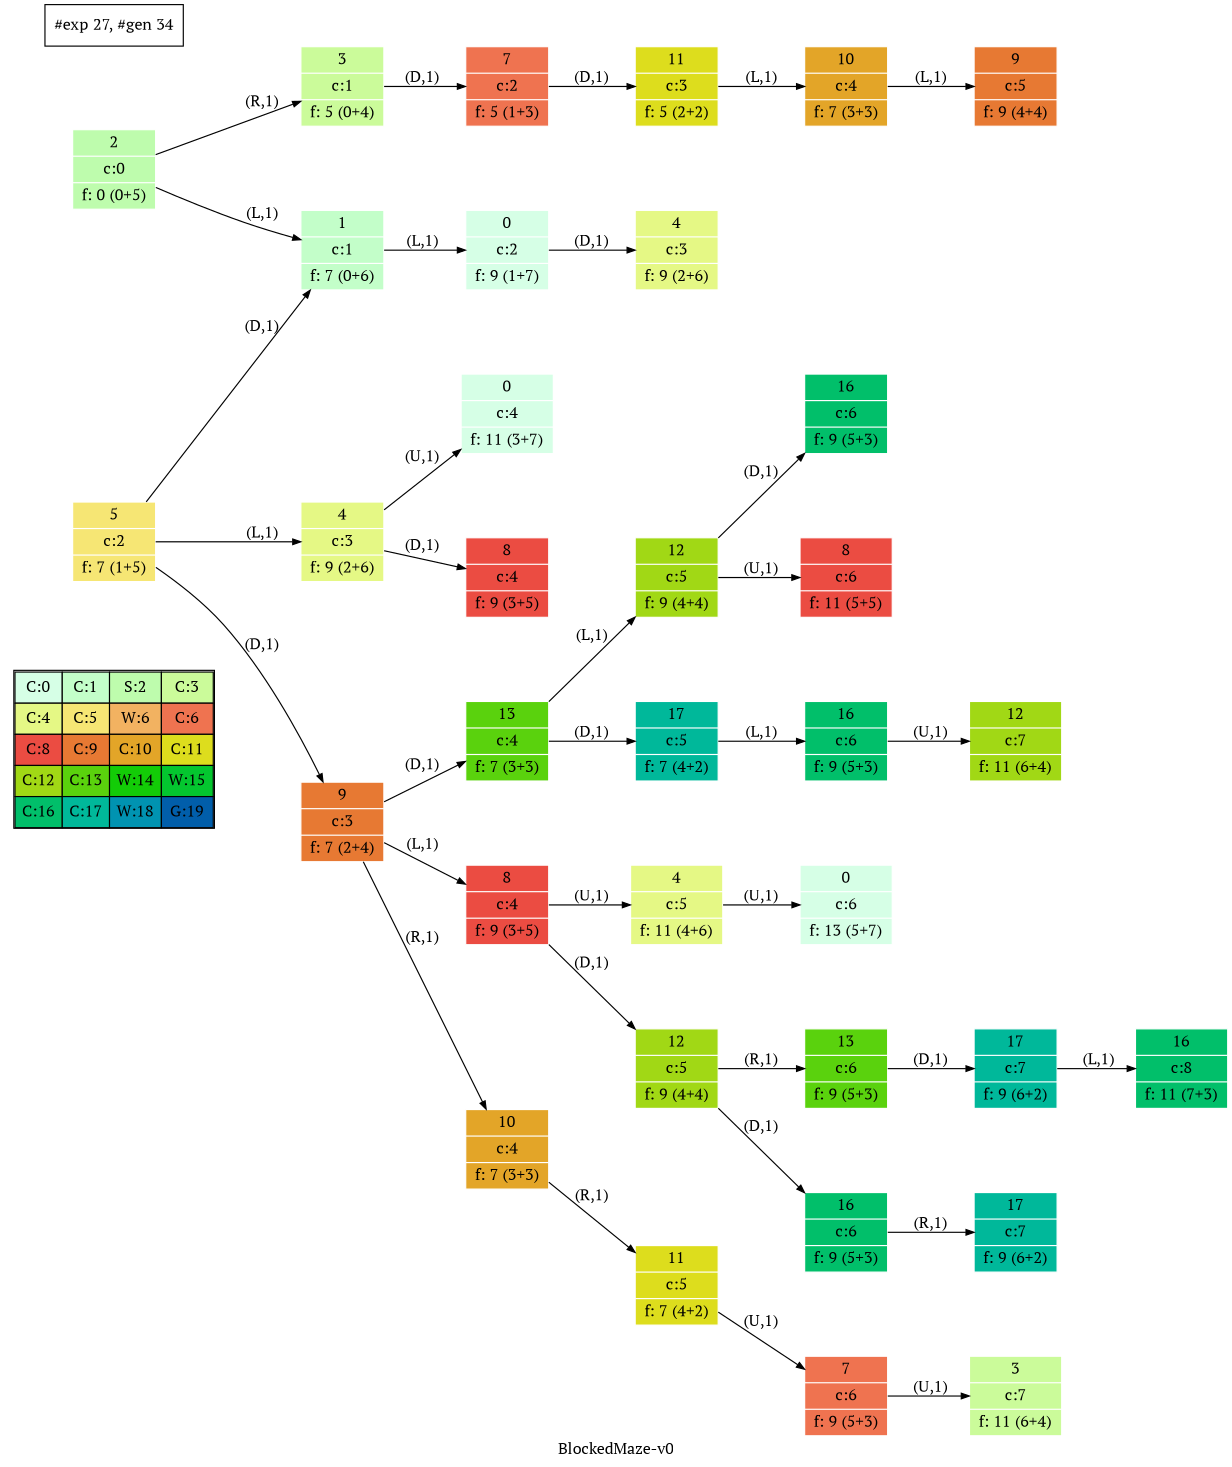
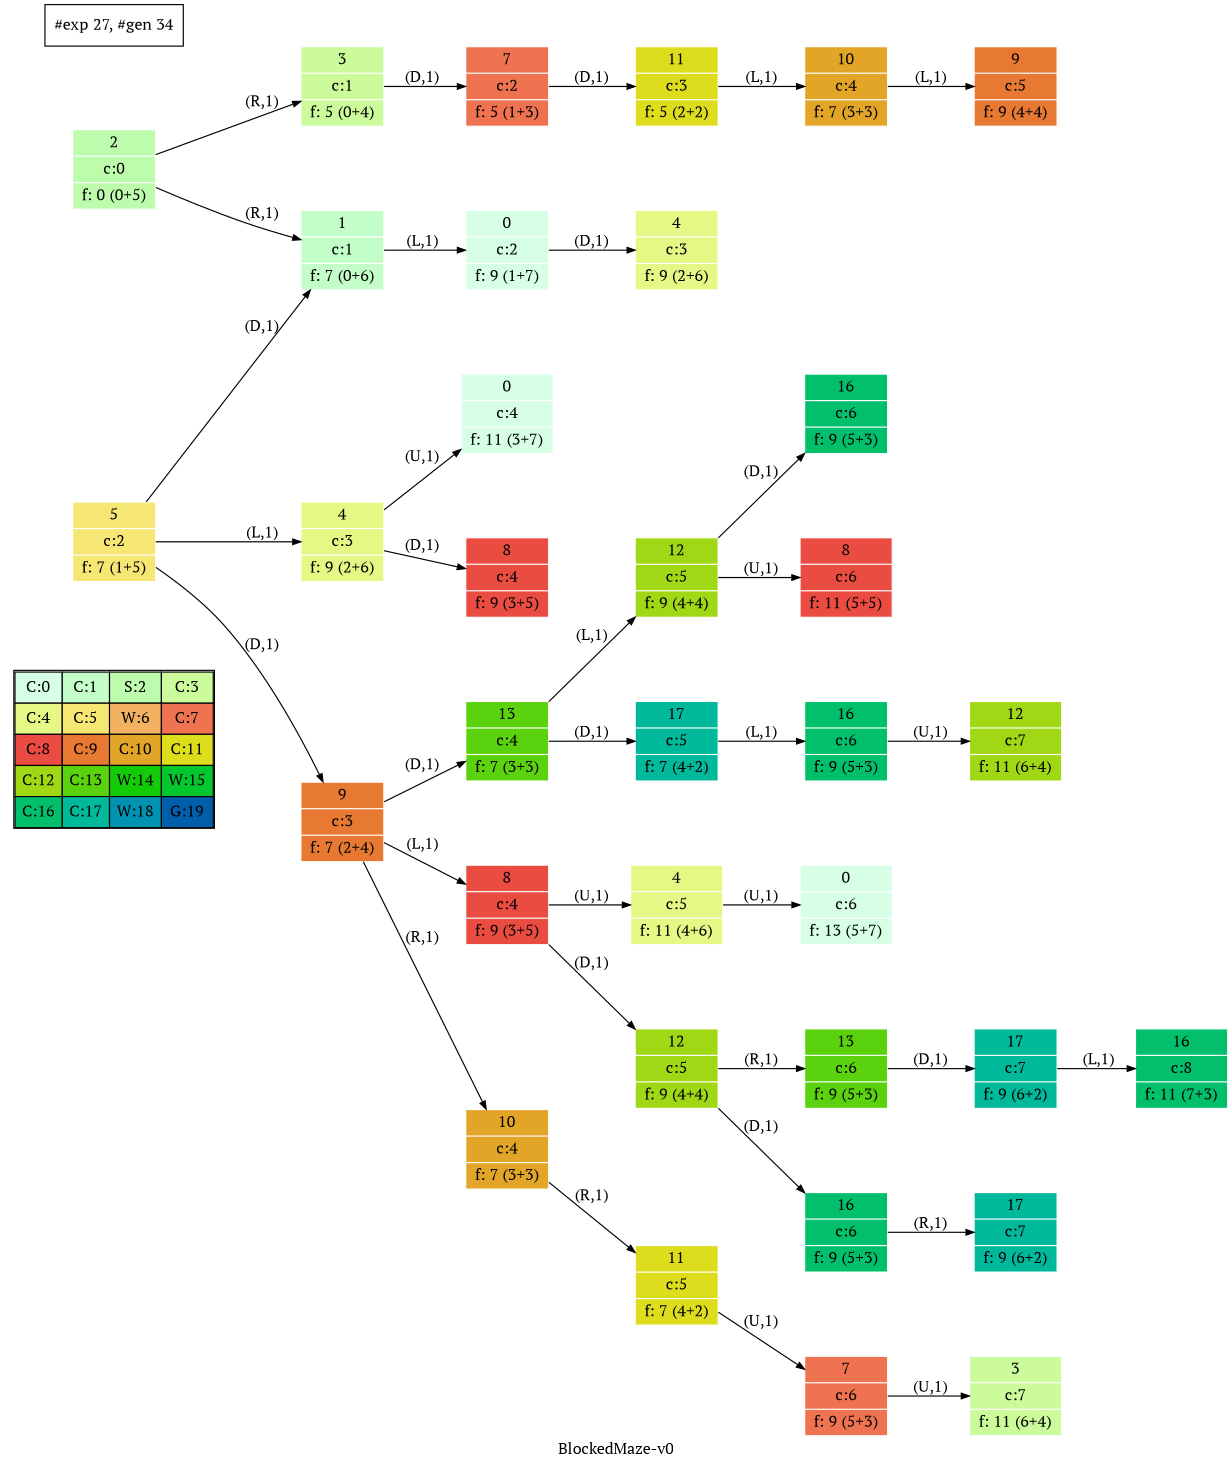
(262, 214) -> (262, 214)
(187, 718) -> (187, 718)
